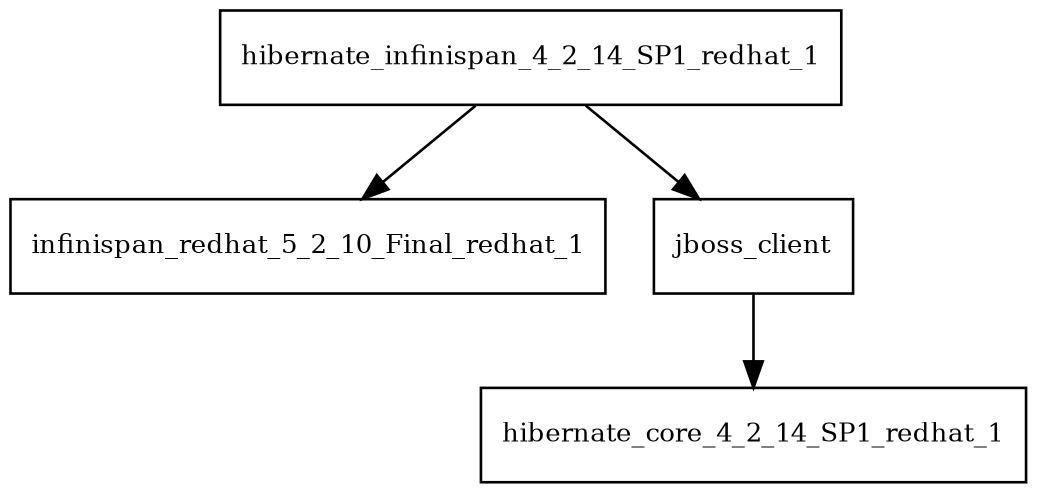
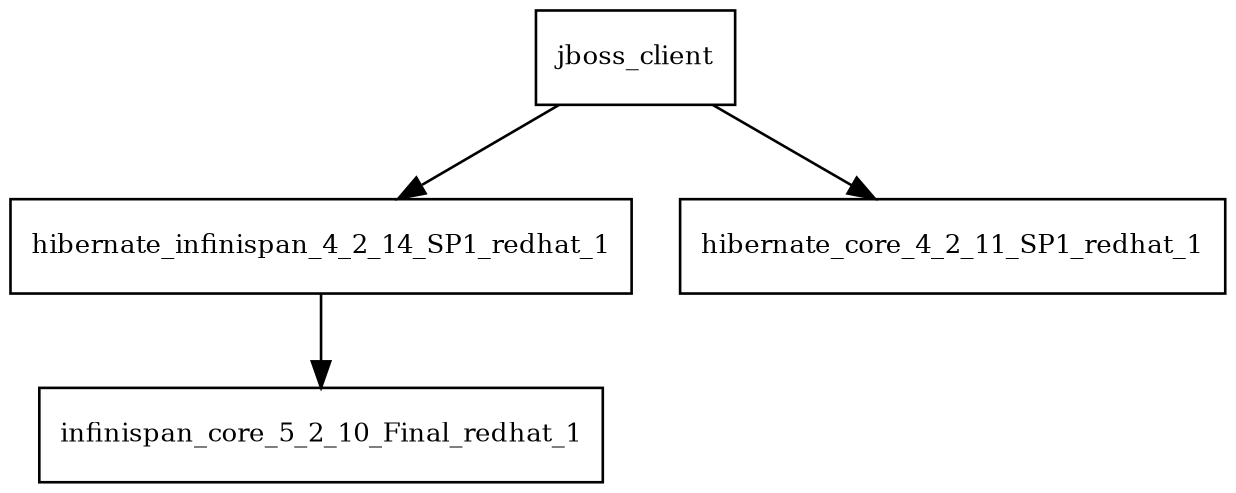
(632, 144) -> (490, 145)
(308, 246) -> (321, 435)
(753, 435) -> (953, 246)
